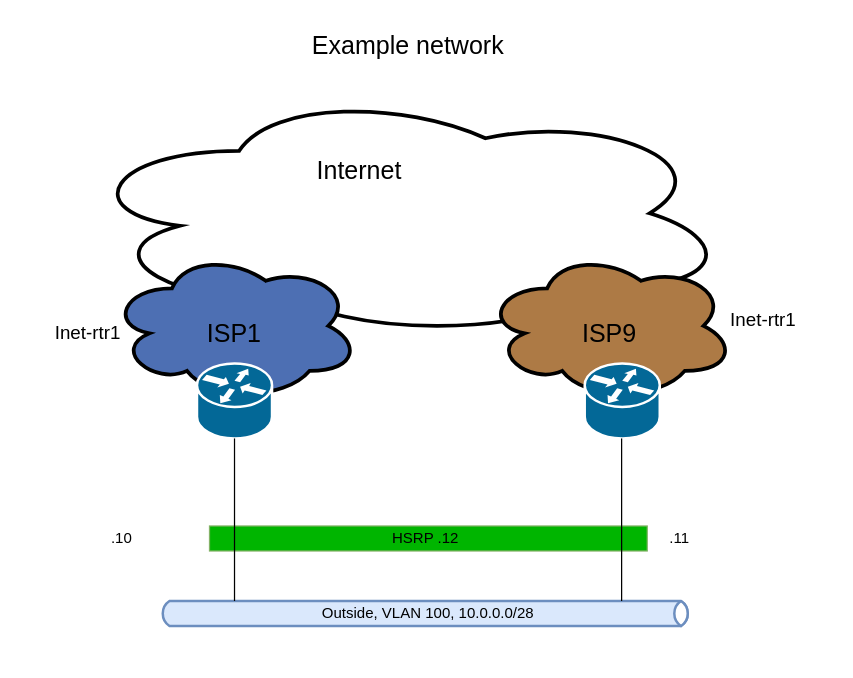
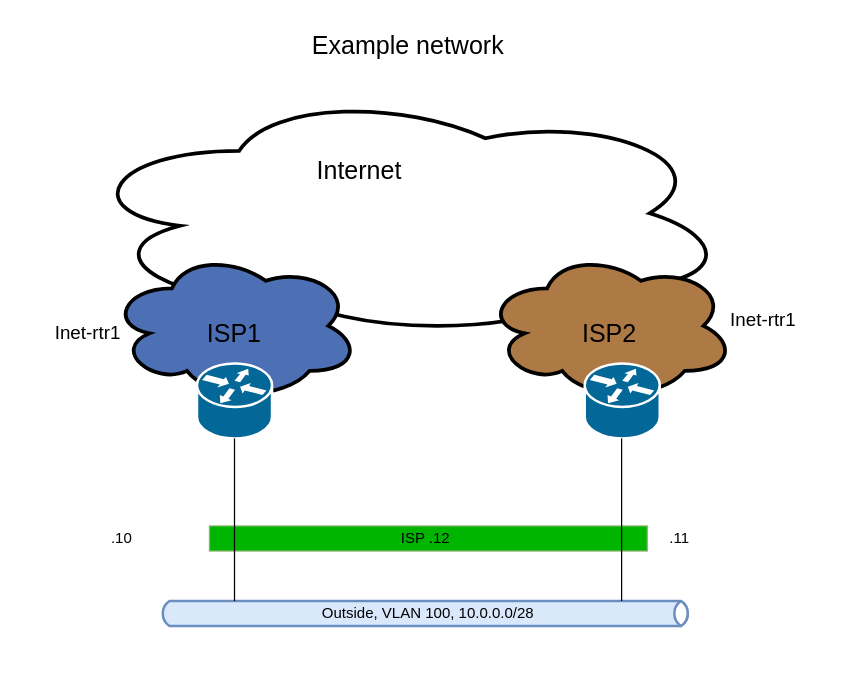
(609, 332) -> (609, 332)
(426, 538) -> (426, 538)
